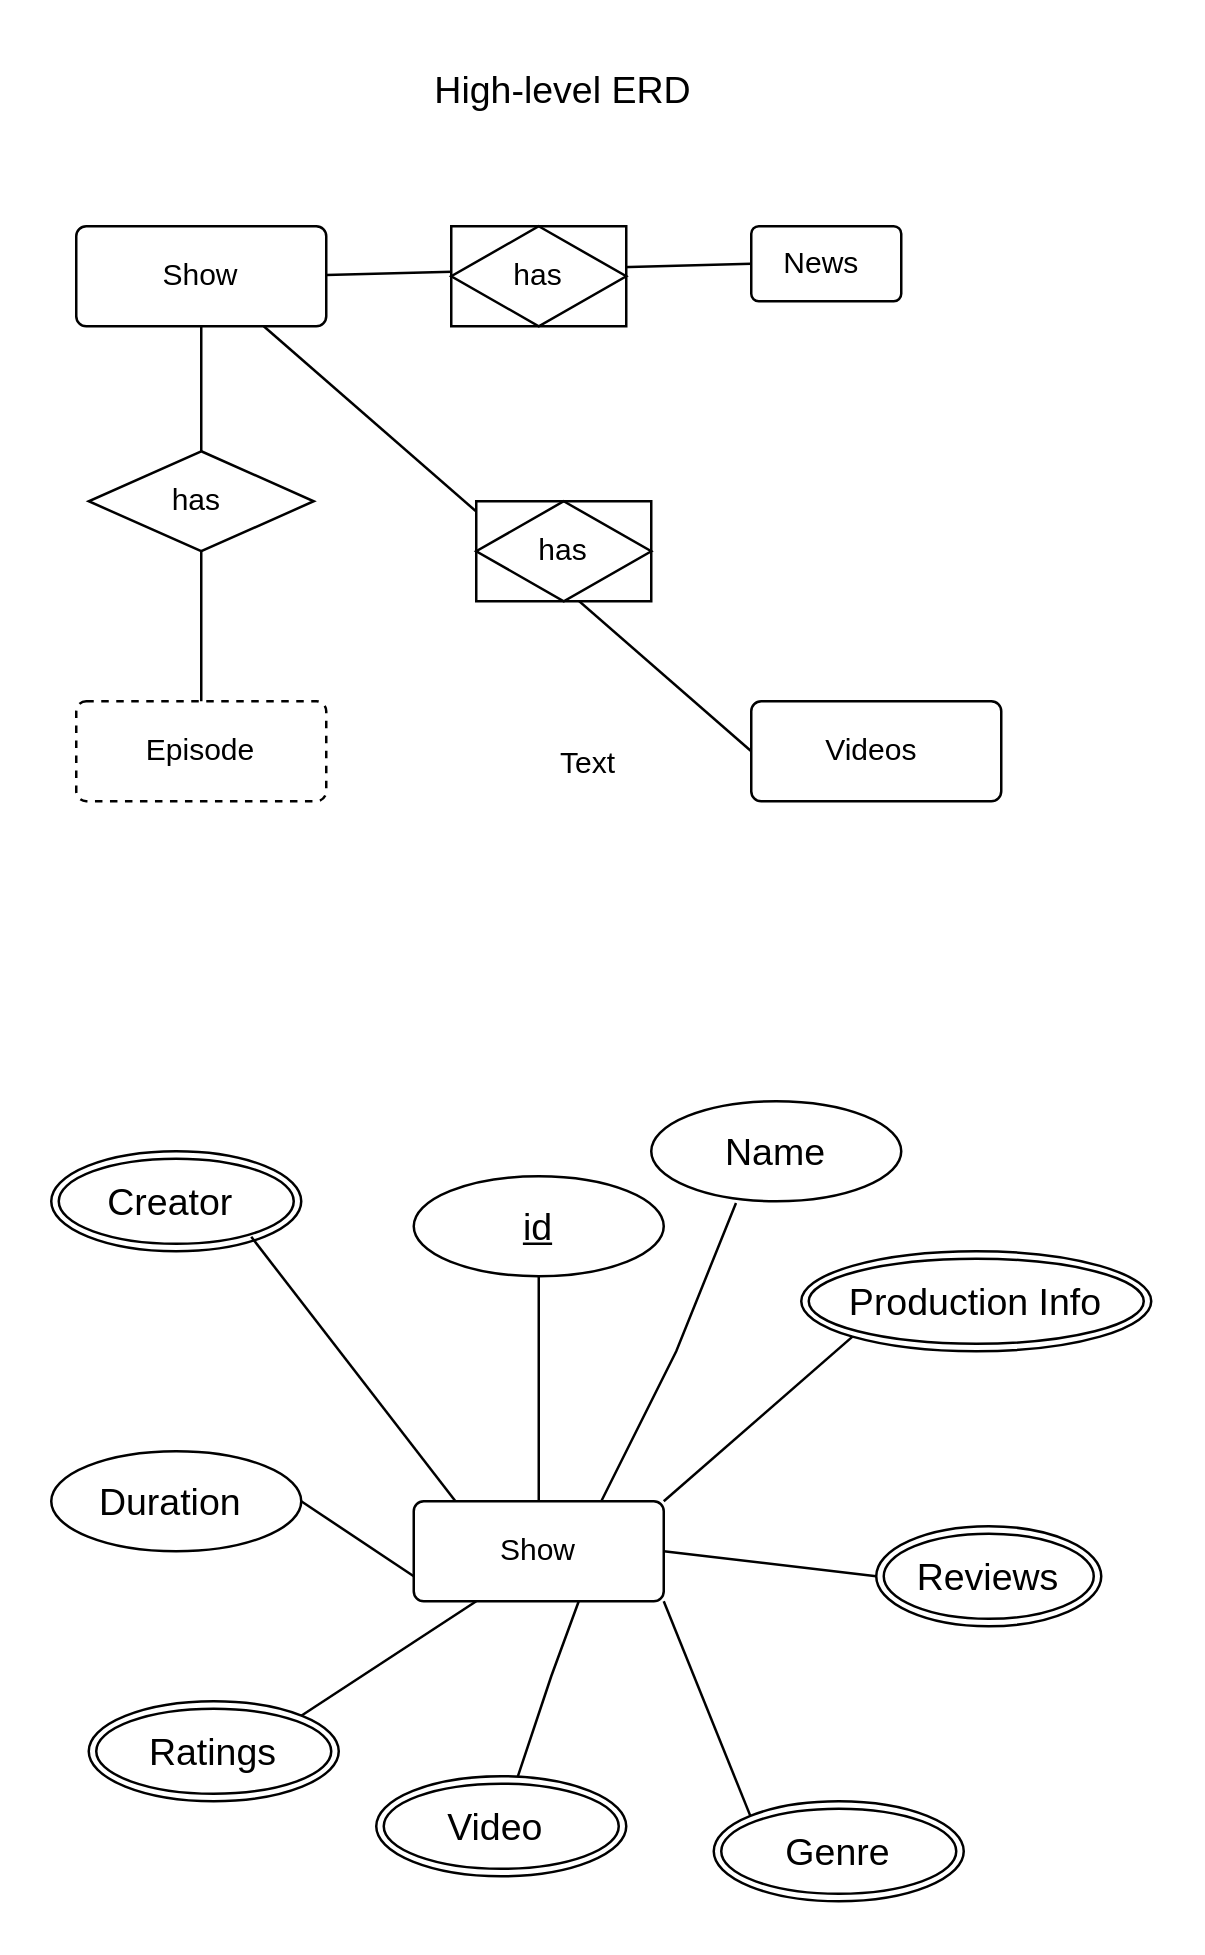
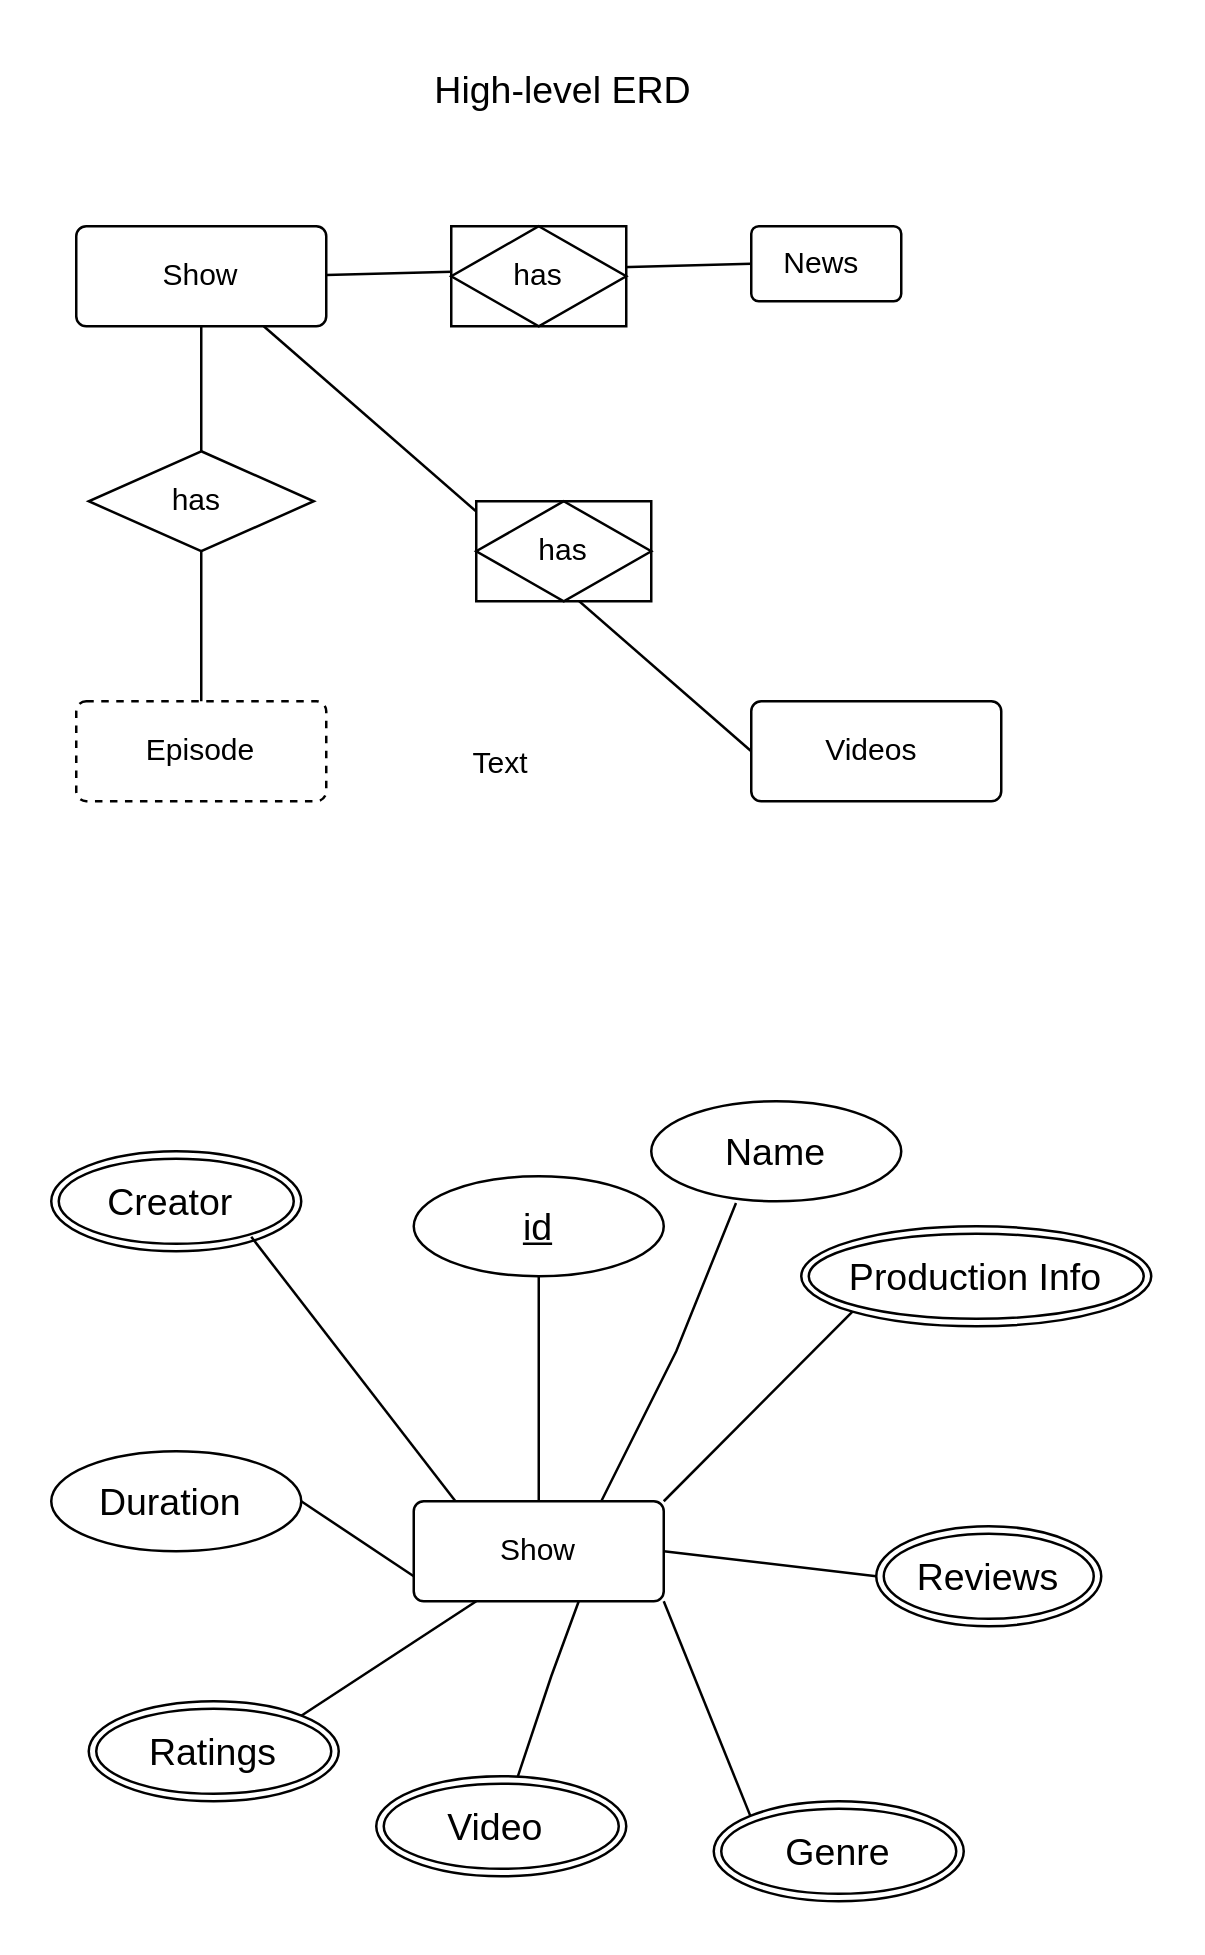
(589, 764) -> (501, 764)
(976, 1301) -> (976, 1276)
